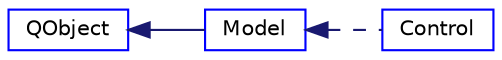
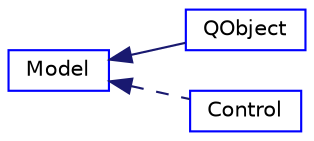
(177, 30) -> (158, 49)
